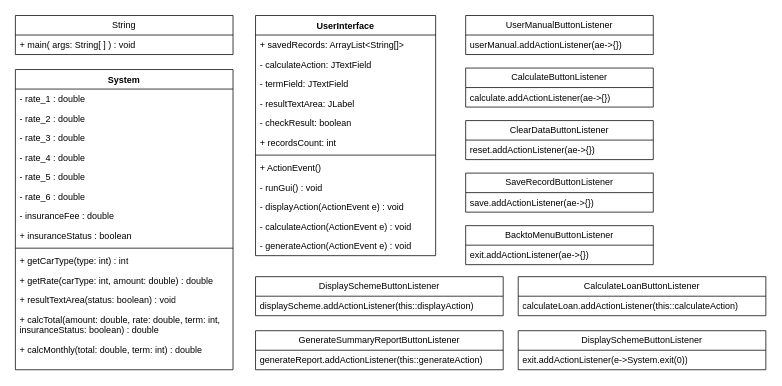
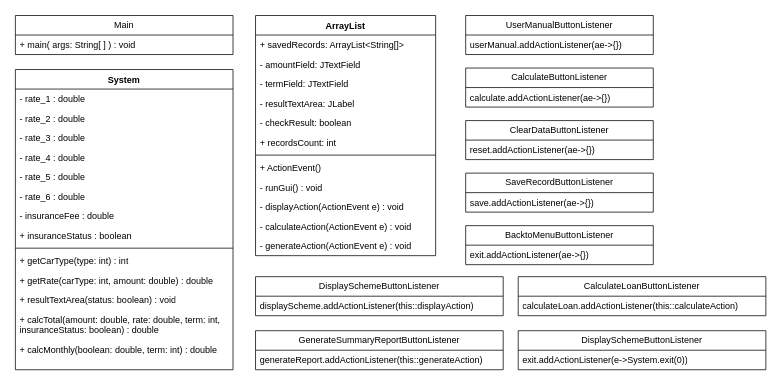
(124, 25) -> (124, 25)
(345, 26) -> (345, 26)
(324, 65) -> (315, 65)
(122, 350) -> (125, 355)
